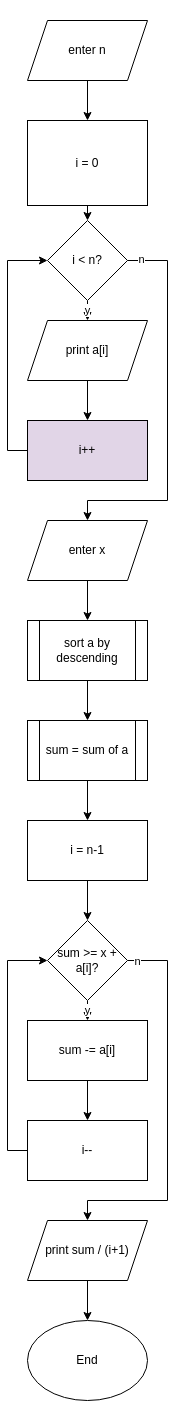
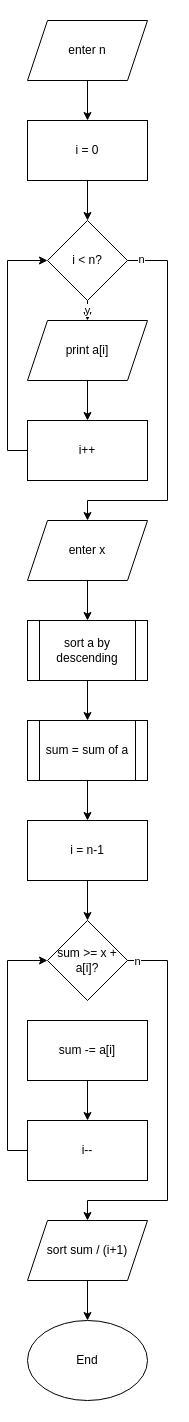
(88, 163) -> (88, 151)
(88, 451) -> (88, 451)
(88, 1007) -> none
(88, 1251) -> (88, 1251)
